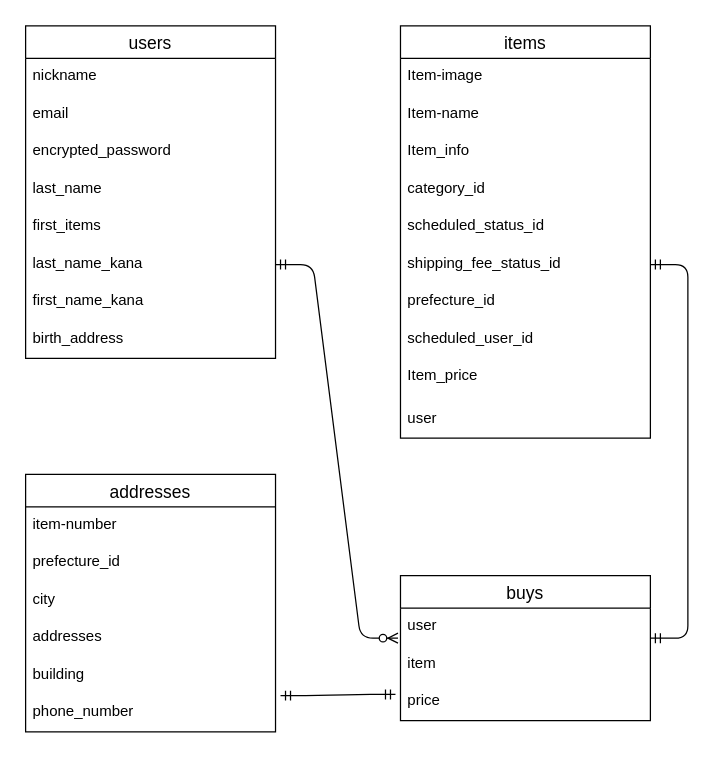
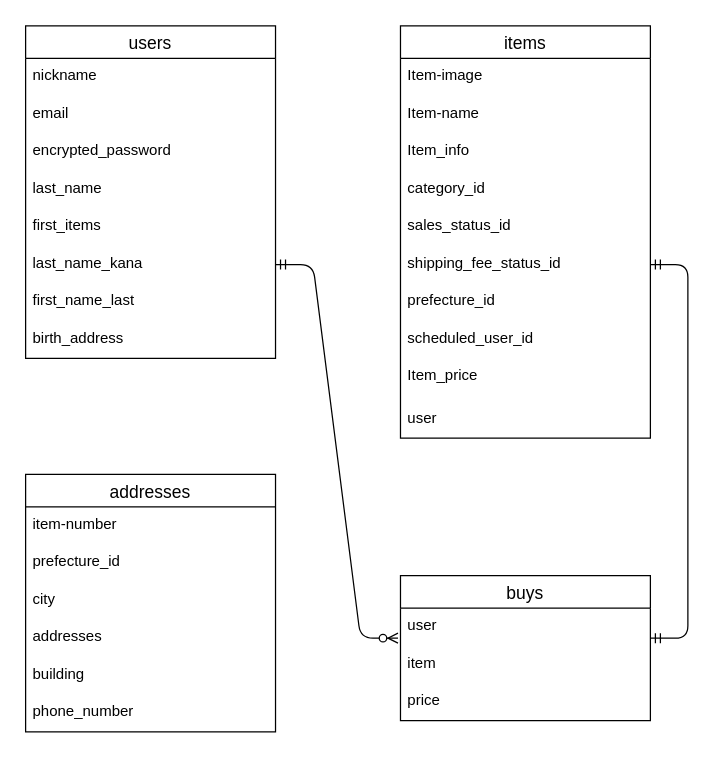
(483, 225) -> (467, 225)
(94, 300) -> (92, 300)
(338, 695) -> none
